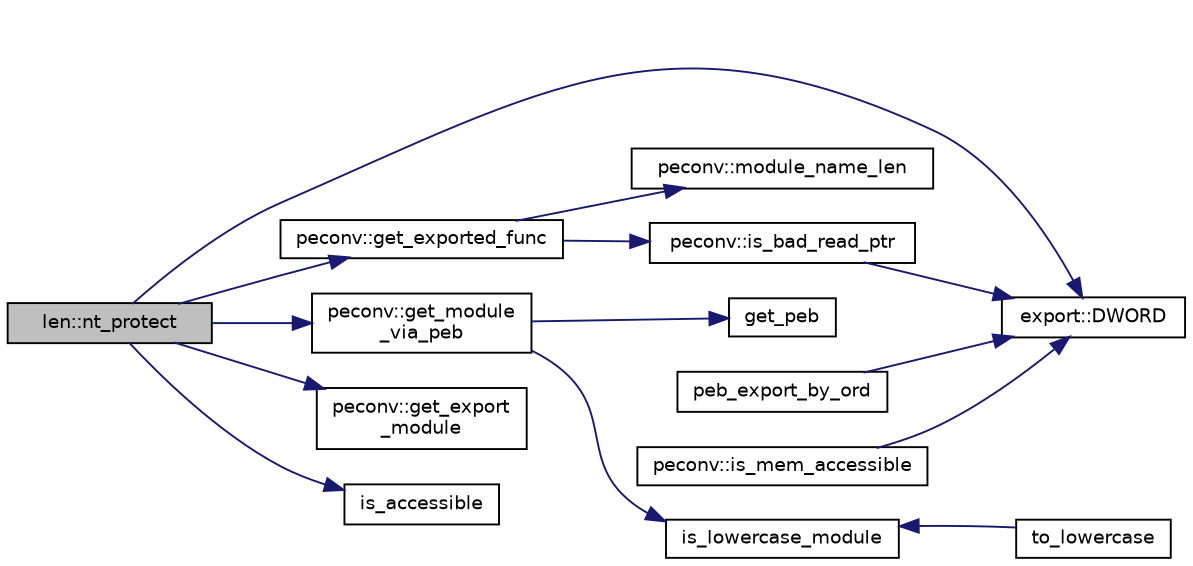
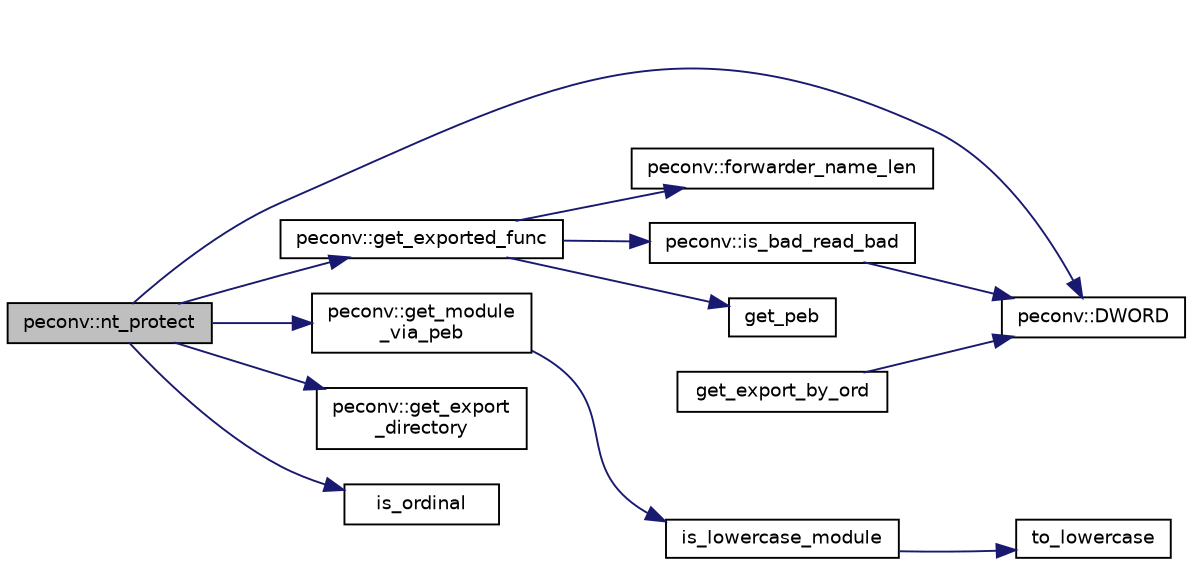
(782, 169) -> (782, 169)
(782, 243) -> (782, 243)
(1093, 317) -> (1093, 317)
(621, 320) -> (608, 280)
(110, 323) -> (110, 323)
(782, 392) -> (782, 392)
(422, 419) -> (422, 419)
(782, 466) -> none
(422, 504) -> (422, 504)
(967, 526) -> (948, 552)
